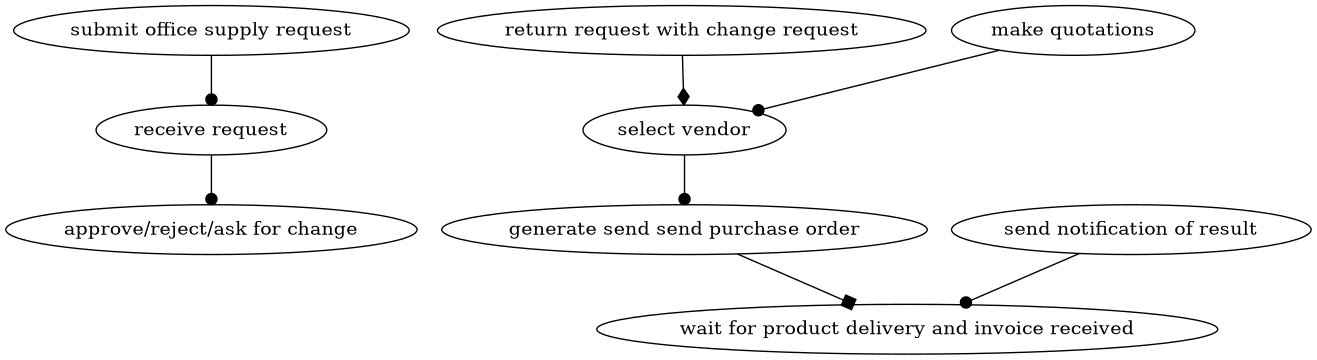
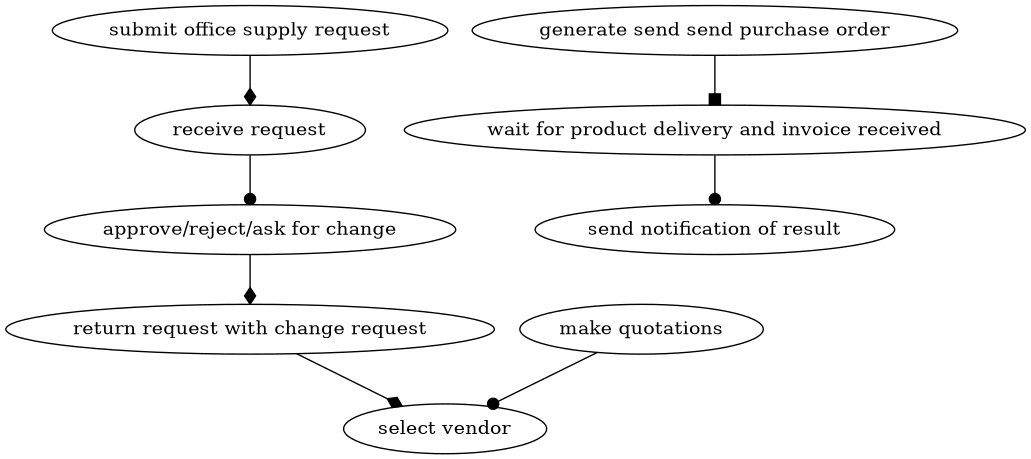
(211, 75) -> (250, 72)
(685, 174) -> none
none -> (250, 271)
(1025, 277) -> (715, 174)
